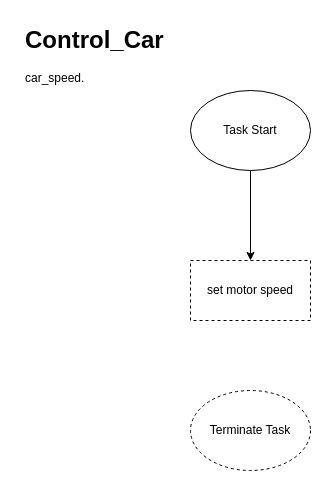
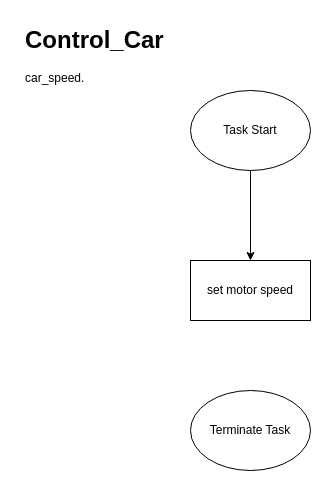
(251, 291) -> (251, 291)
(251, 431) -> (251, 431)
